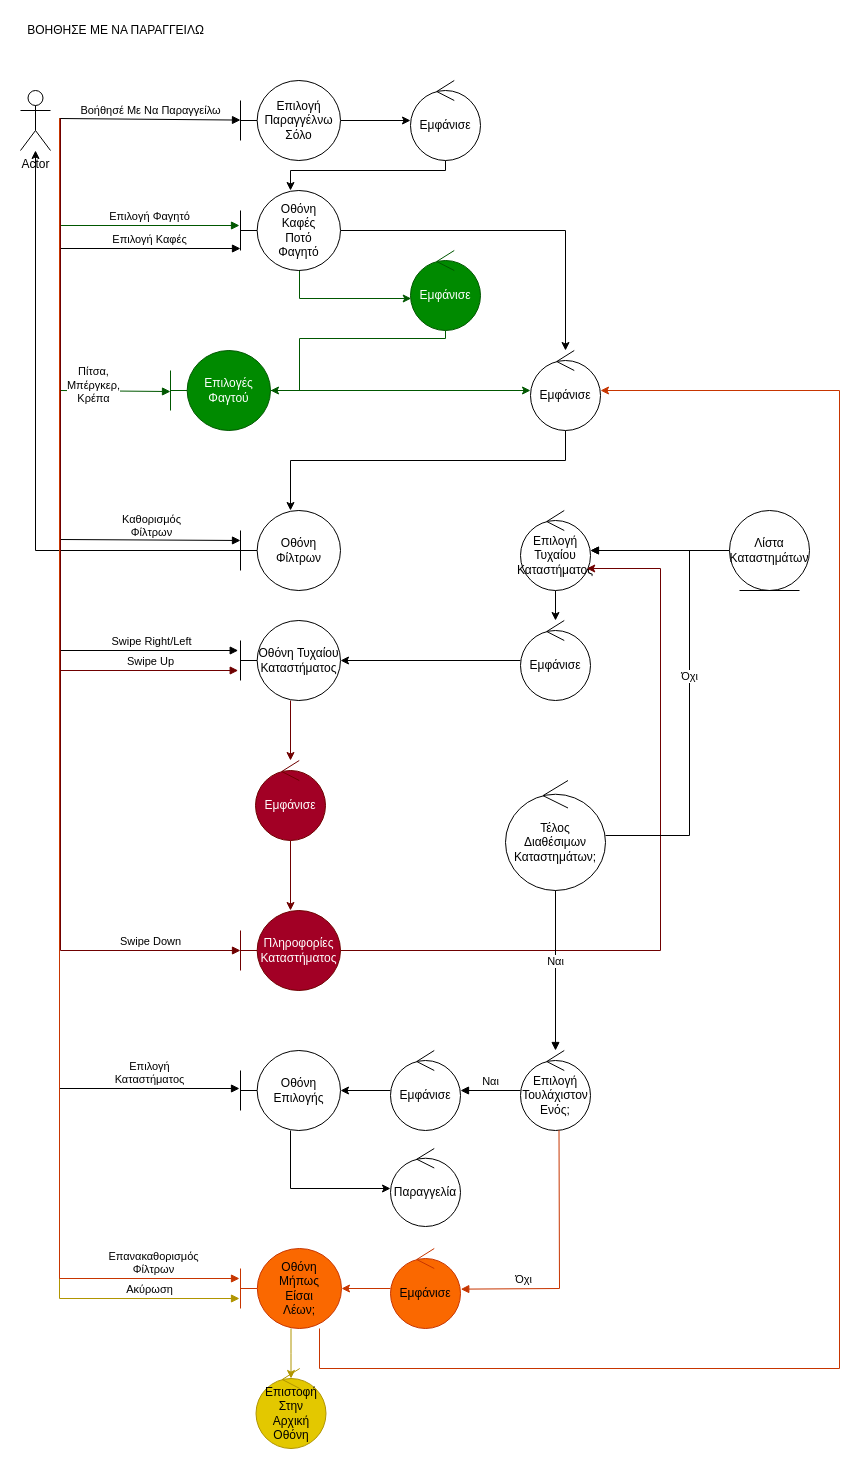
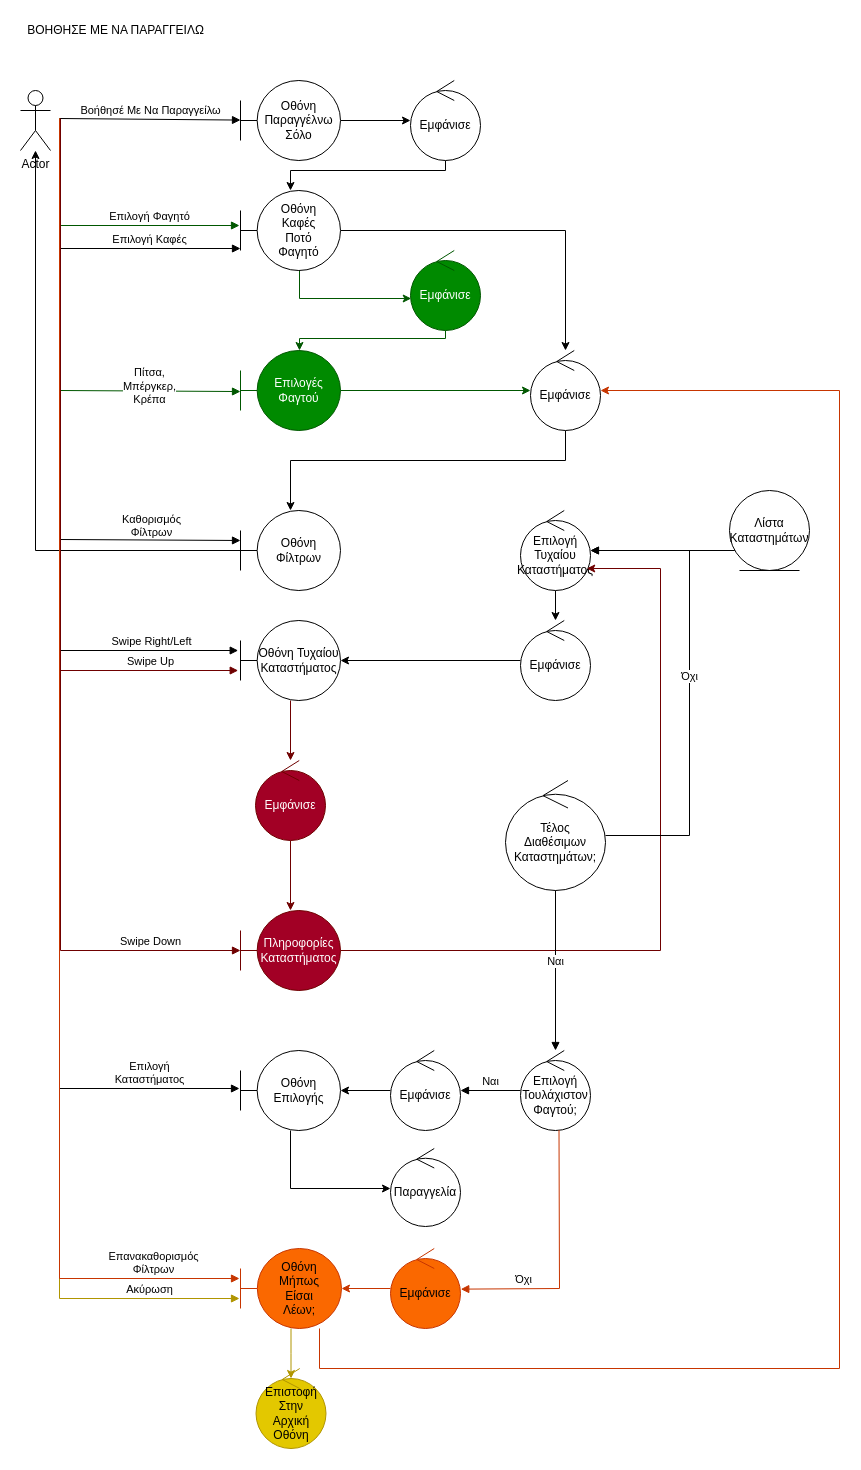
(299, 121) -> (299, 121)
(221, 391) -> (291, 391)
(770, 551) -> (770, 531)
(556, 1096) -> (556, 1096)
